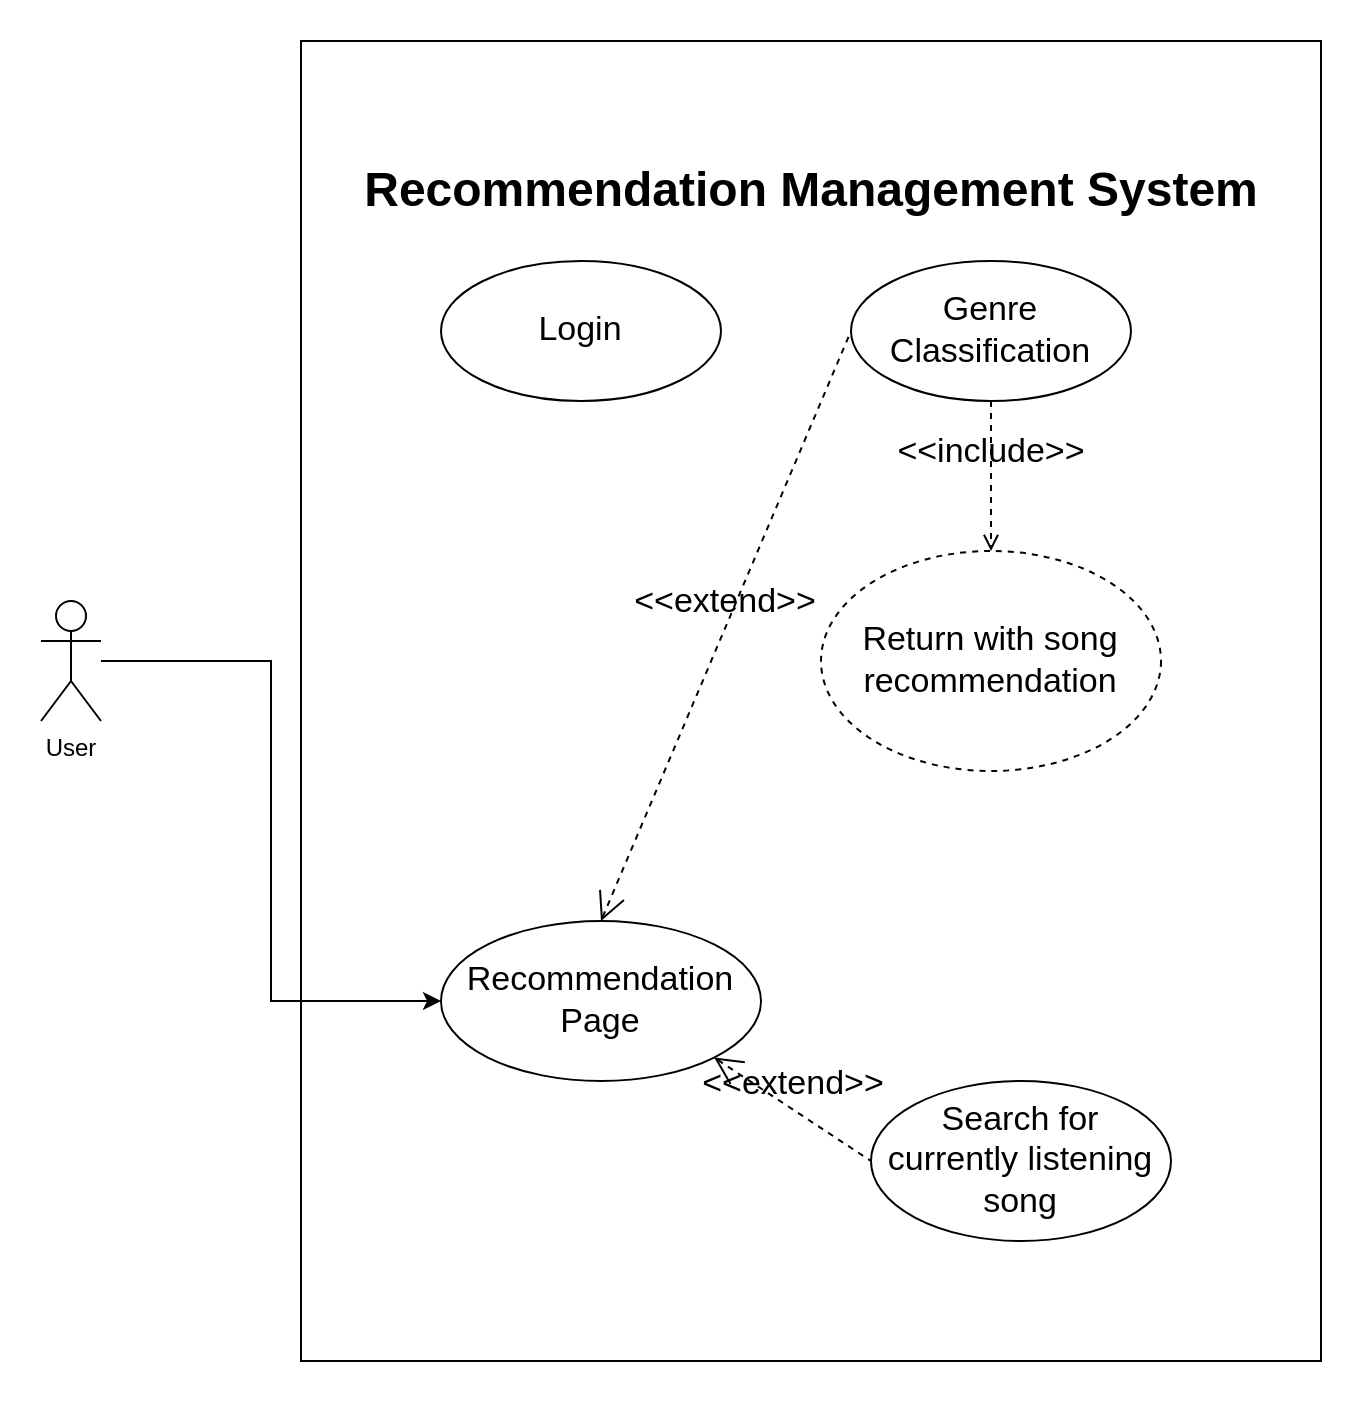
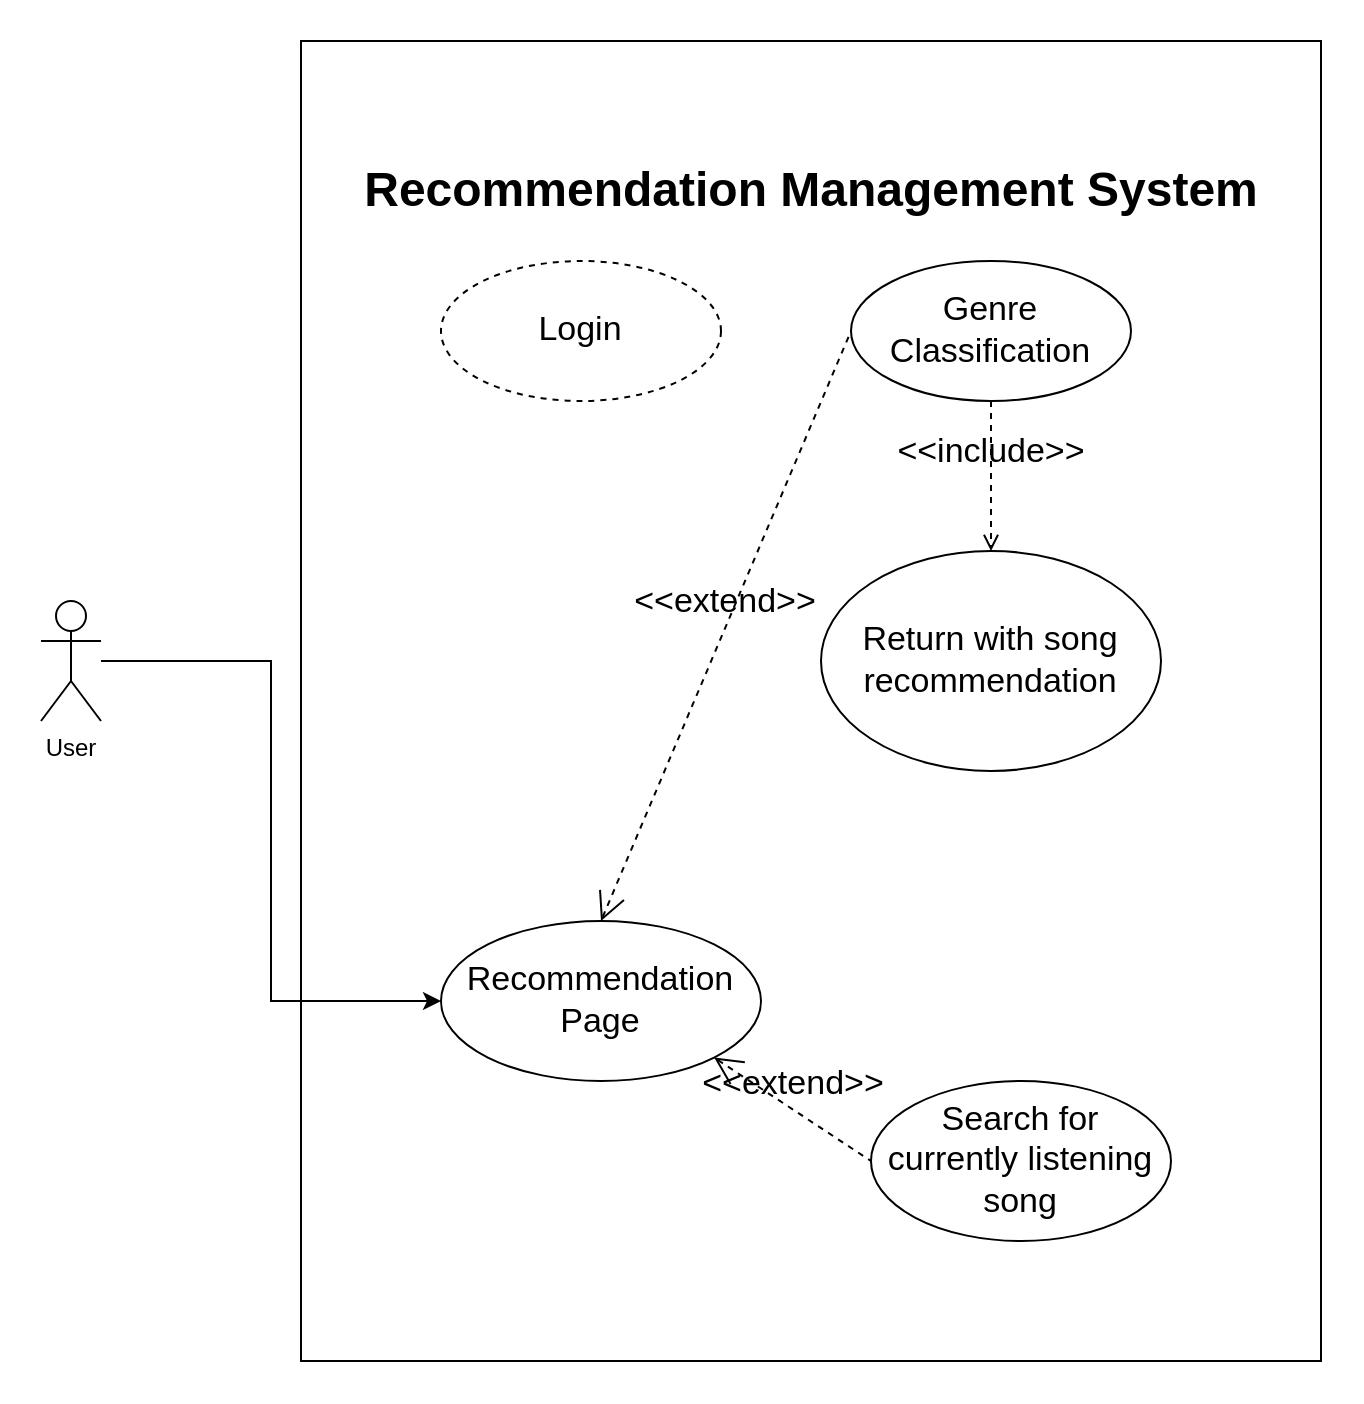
(581, 331) -> (581, 331)
(991, 661) -> (991, 661)
